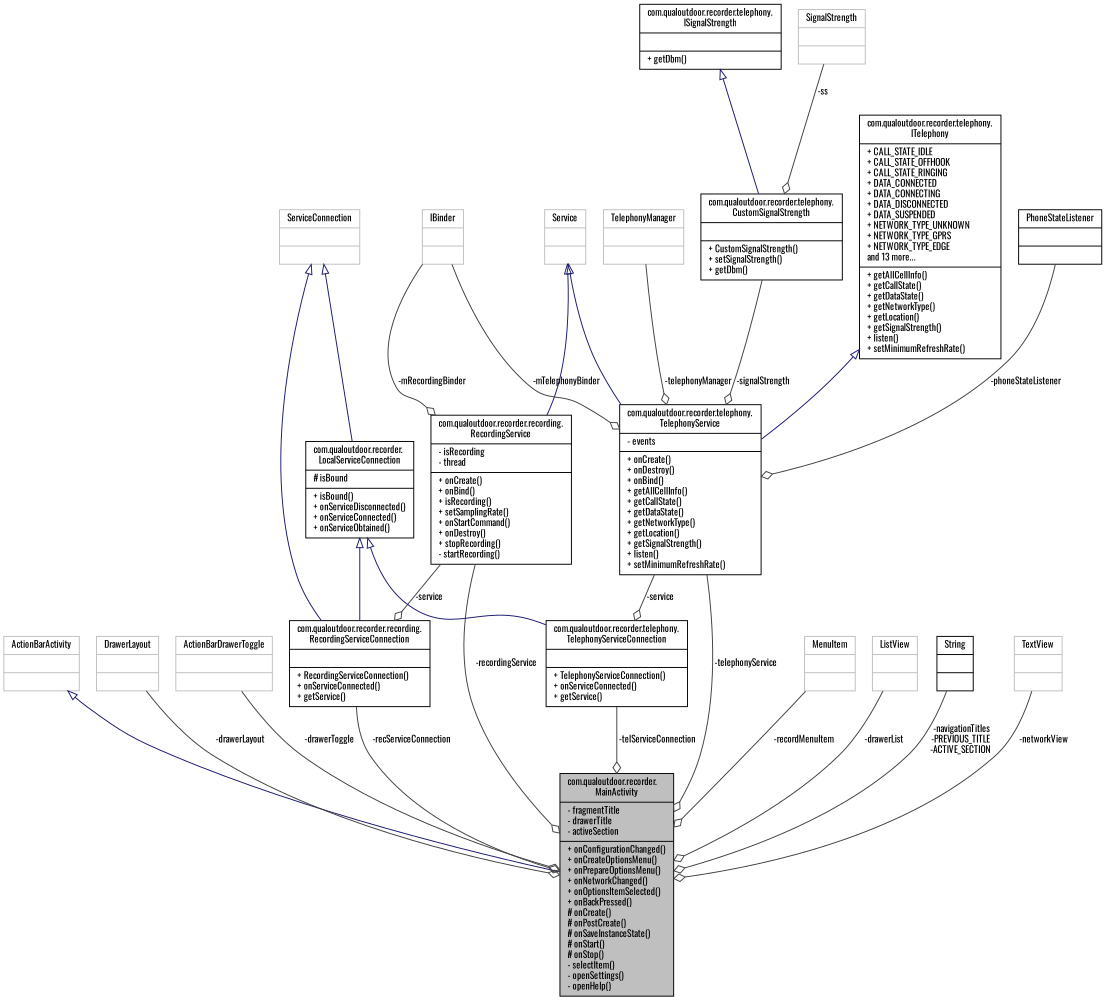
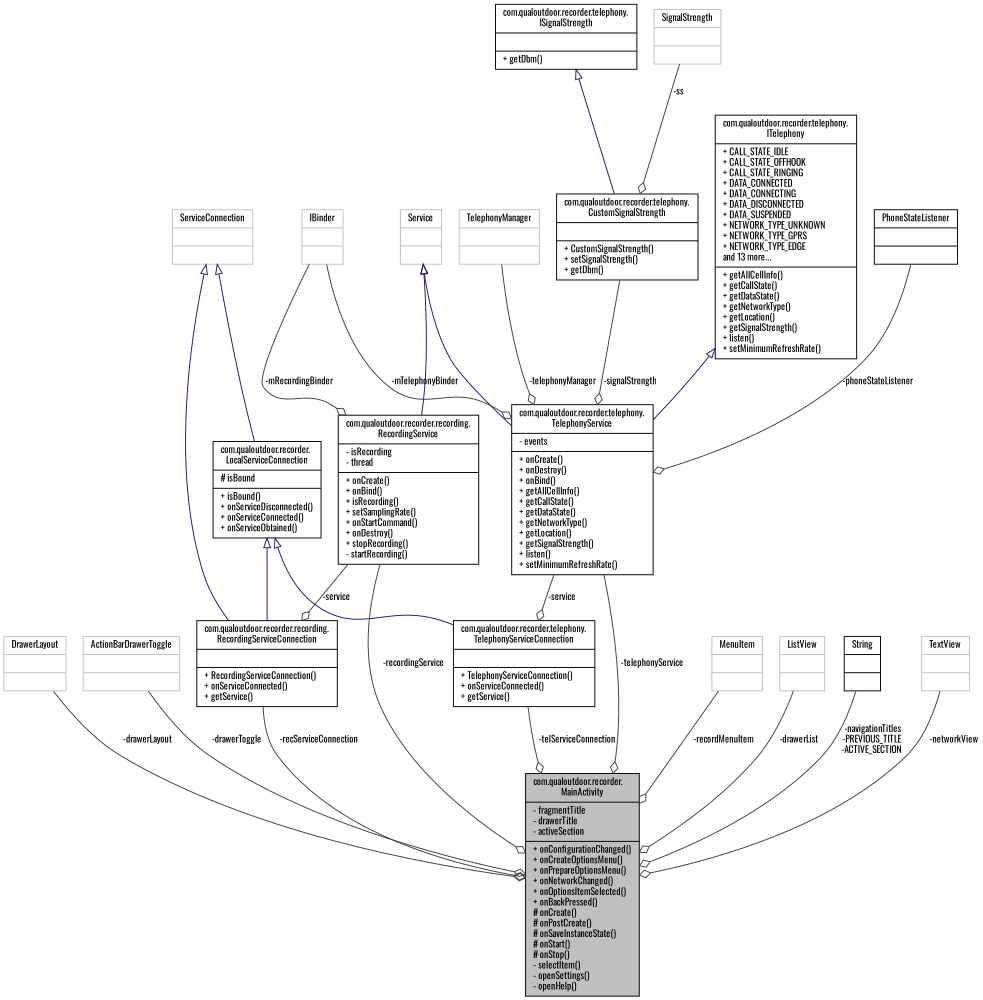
(42, 664) -> none
